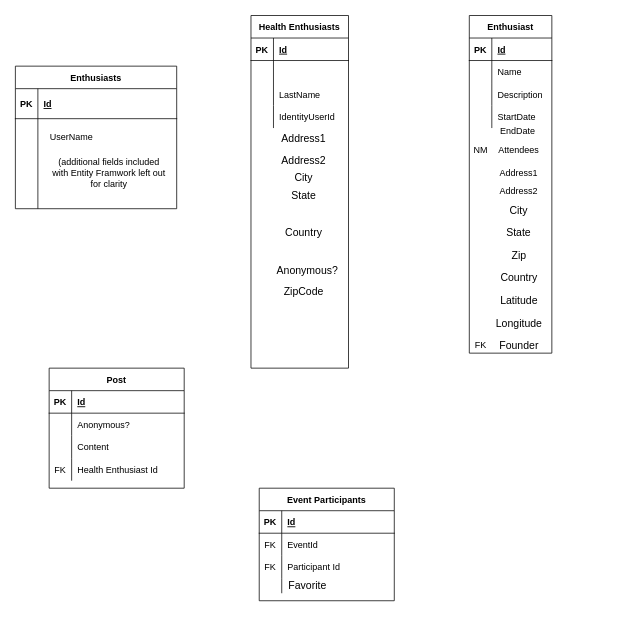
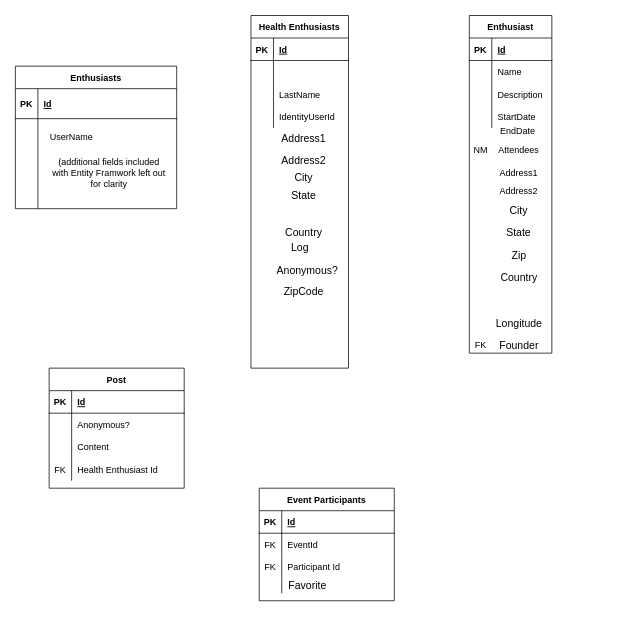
none -> (300, 248)
(519, 300) -> none
